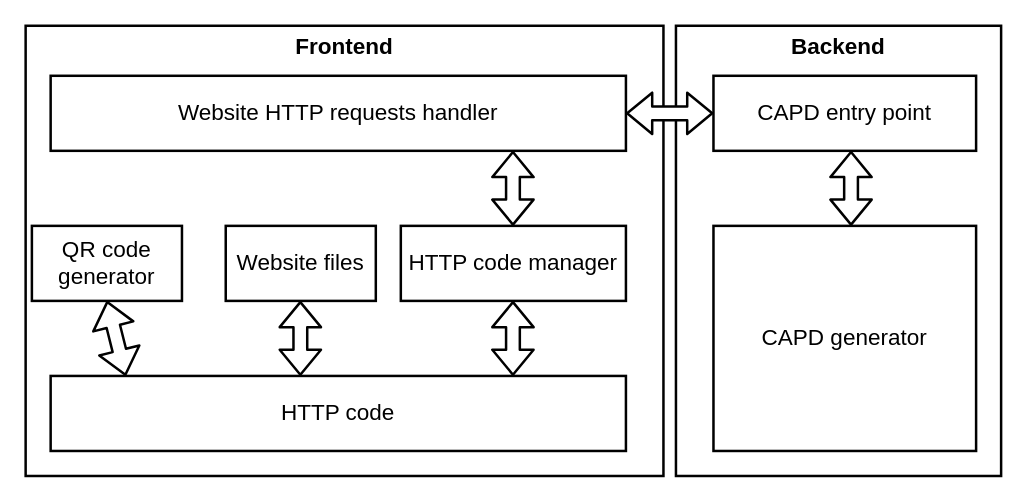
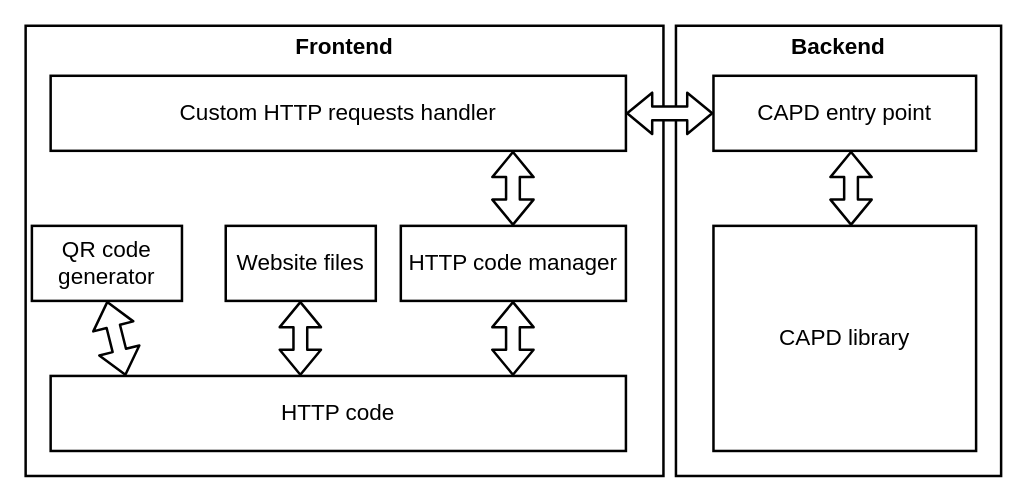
(338, 113) -> (338, 113)
(844, 338) -> (844, 338)
